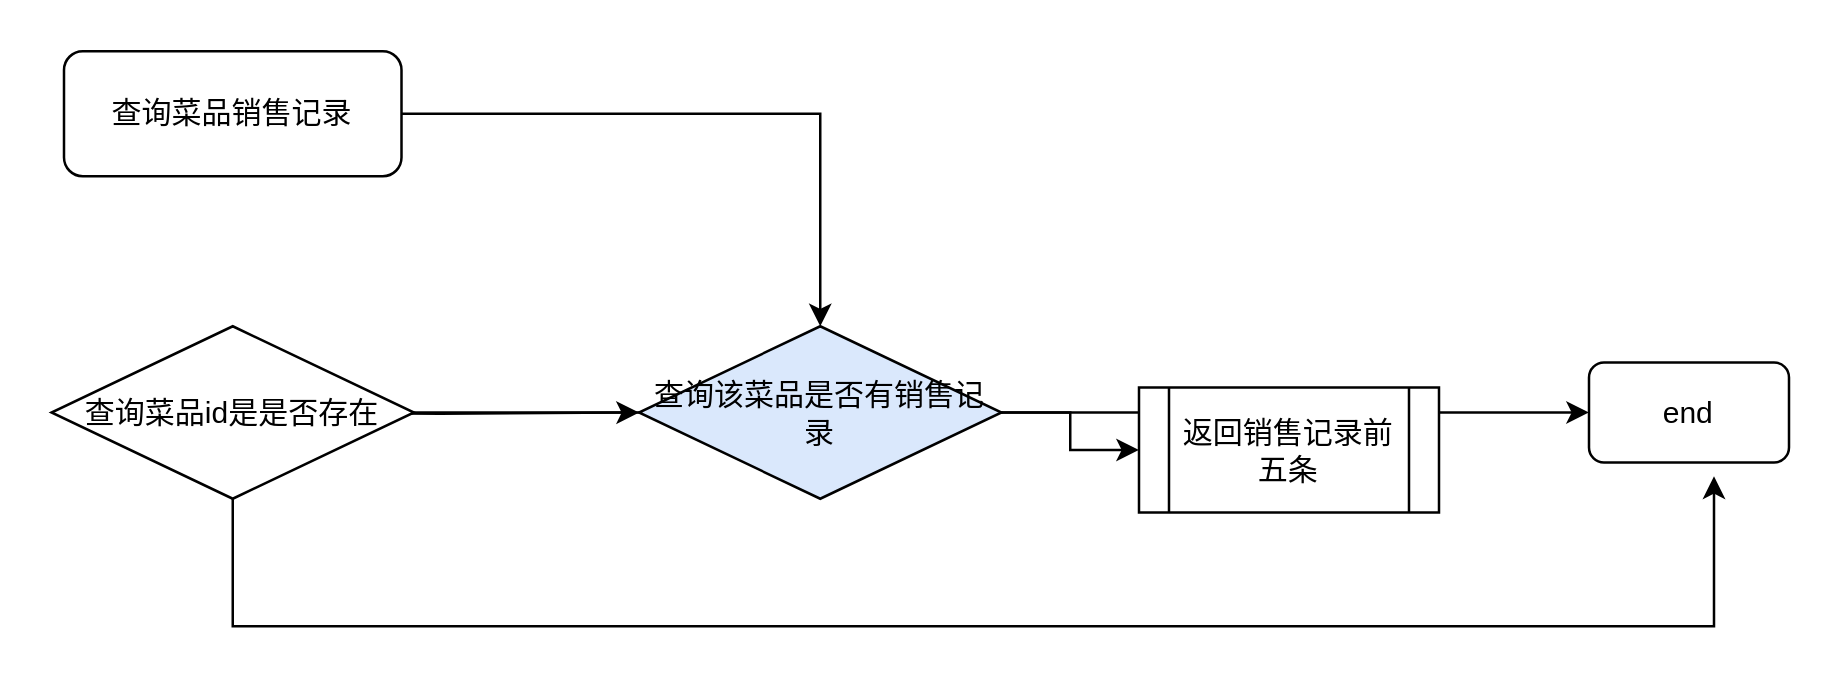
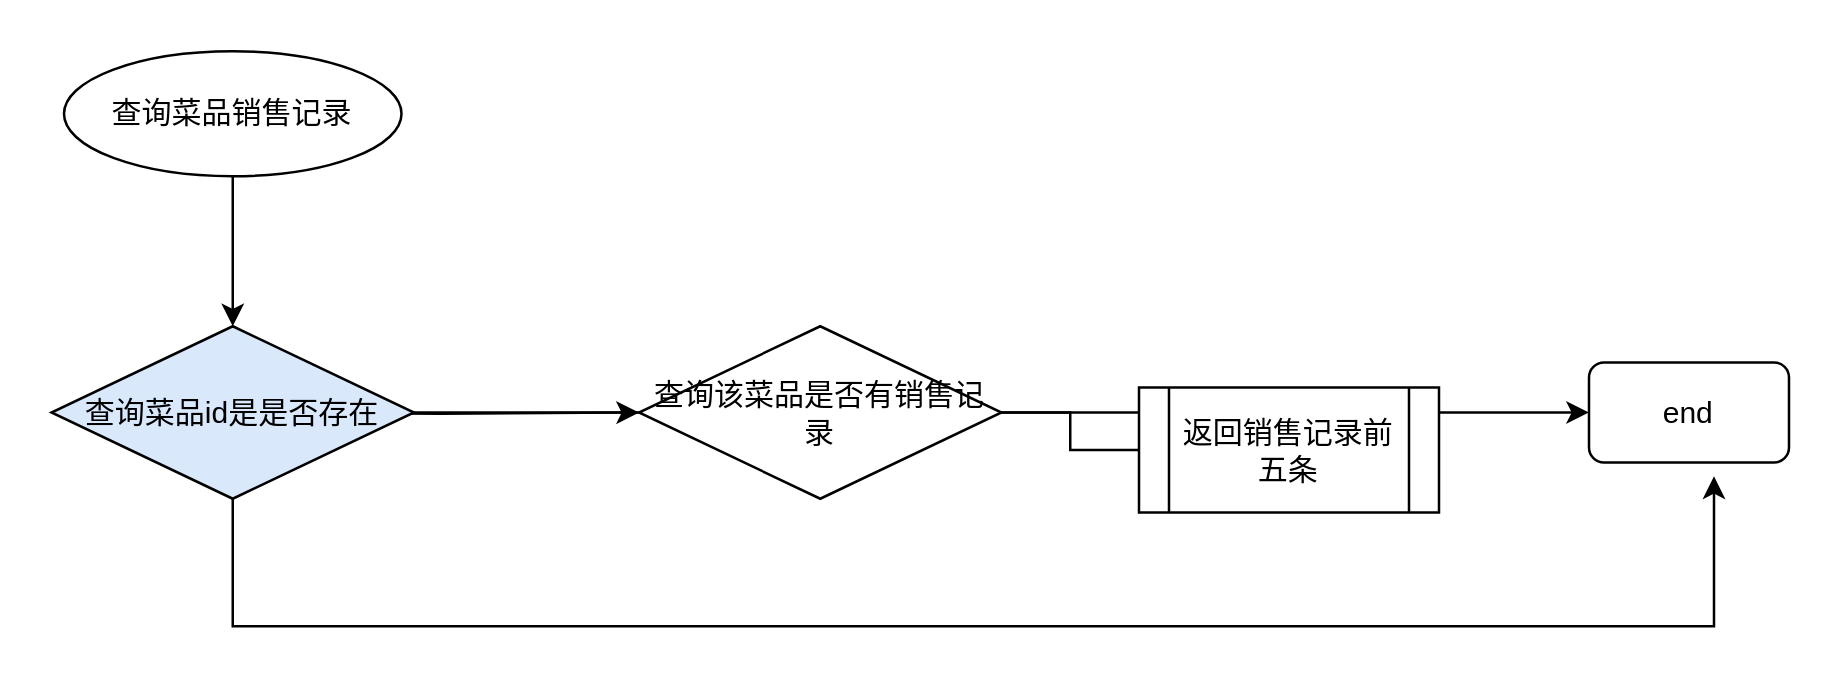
(233, 114) -> (233, 114)
(709, 114) -> (233, 243)
(233, 413) -> (233, 413)
(820, 413) -> (820, 413)
(1120, 450) -> (1127, 450)
